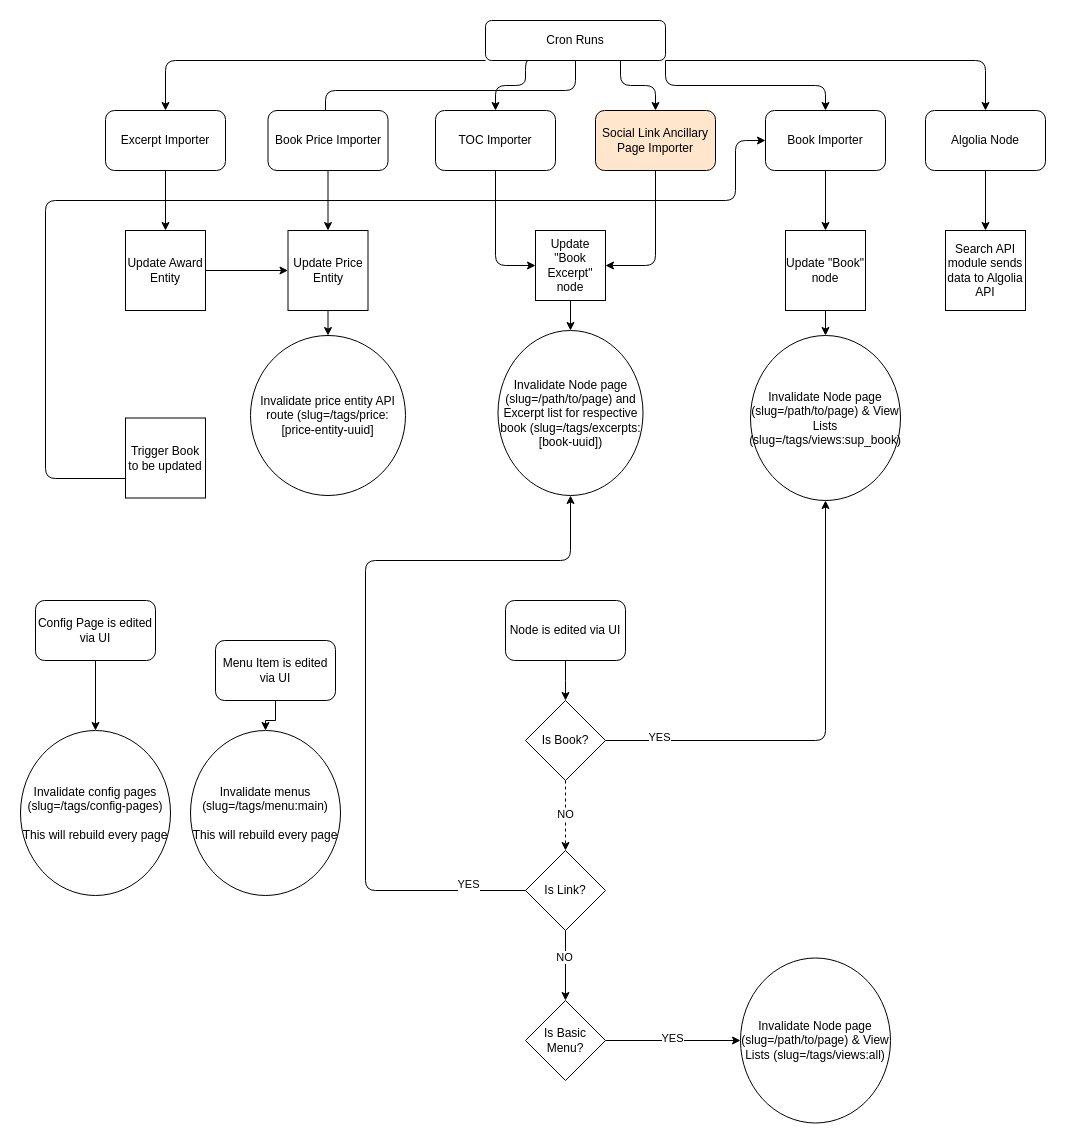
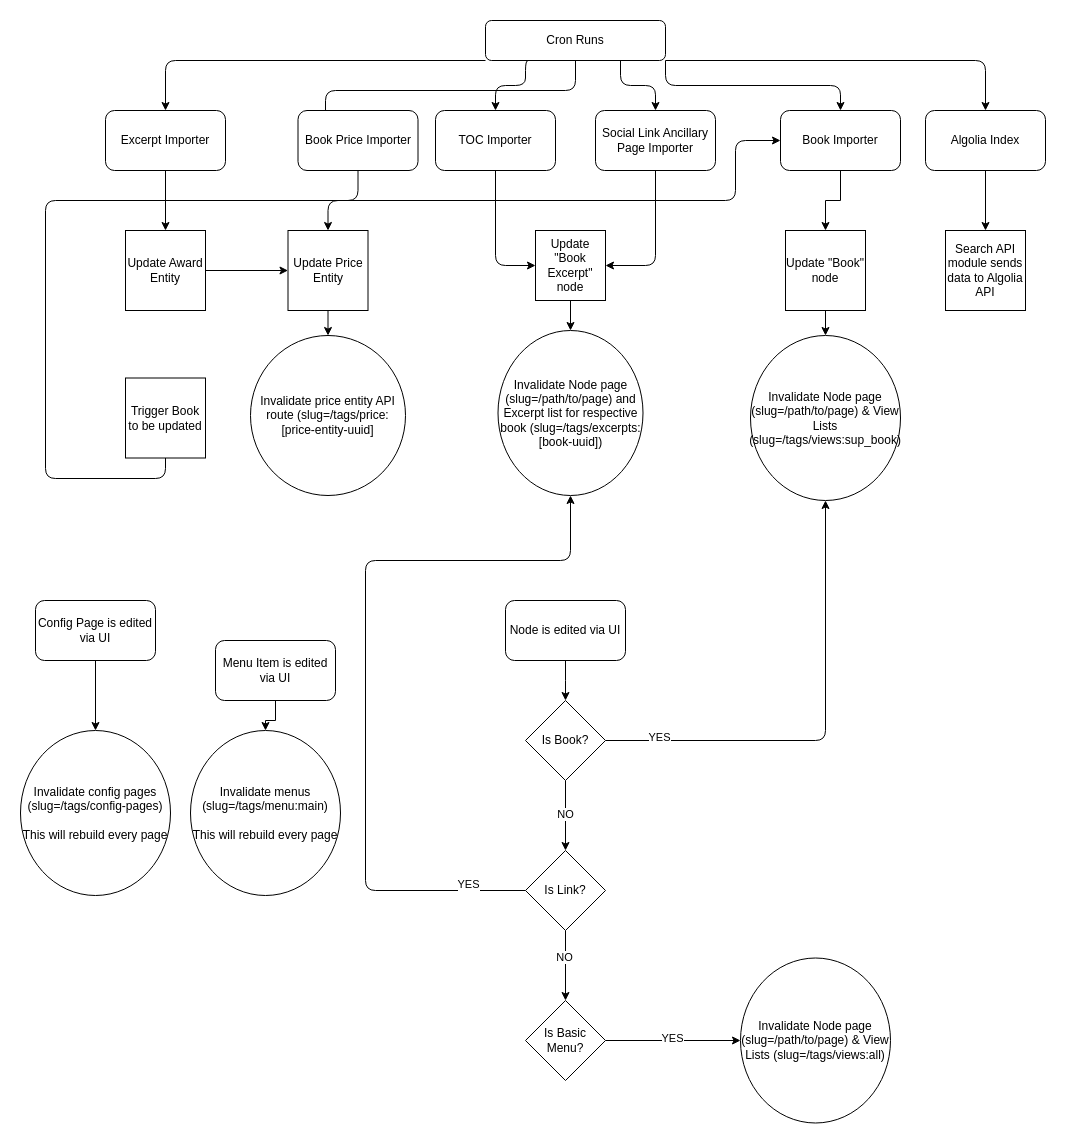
(328, 141) -> (358, 141)
(656, 141) -> (656, 141)
(826, 141) -> (841, 141)
(986, 141) -> (986, 141)
(166, 458) -> (166, 418)
(566, 795) -> (566, 795)
